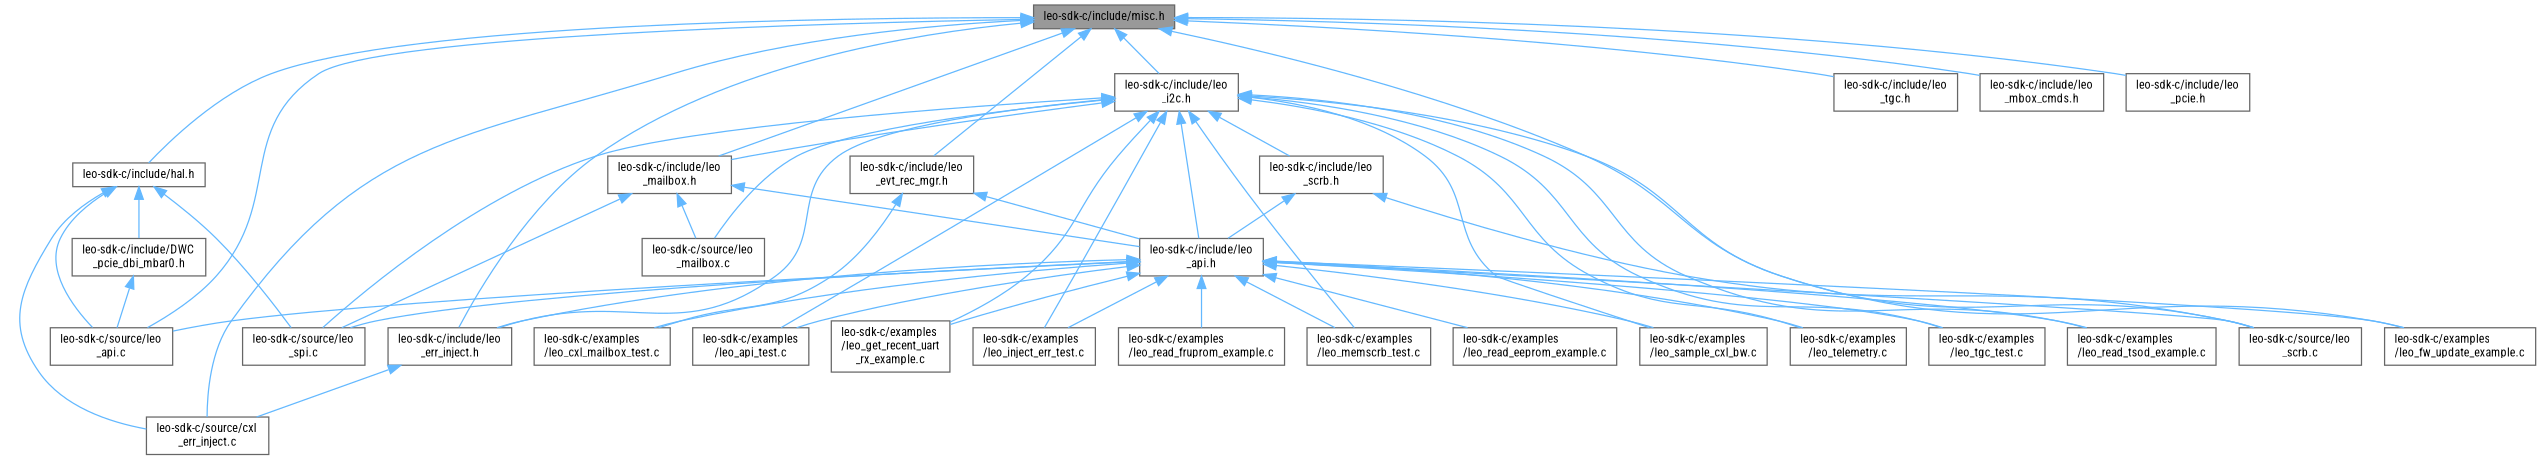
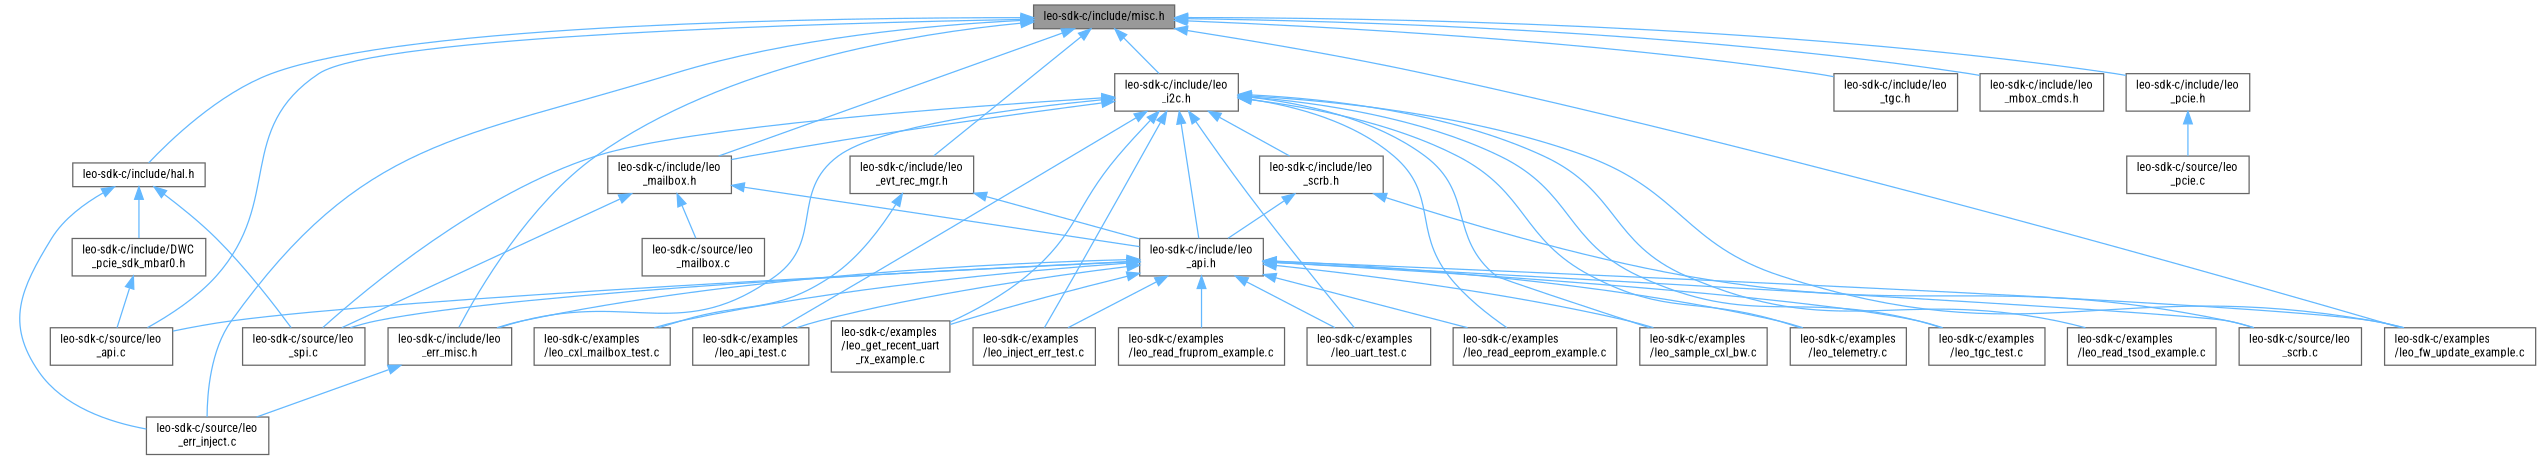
(1501, 123) -> (1798, 163)
(797, 156) -> (1412, 178)
none -> (2188, 175)
(56, 256) -> none
(139, 257) -> (139, 257)
(1683, 285) -> none
(450, 346) -> (450, 346)
(1369, 346) -> (1369, 346)
(208, 436) -> (208, 436)
